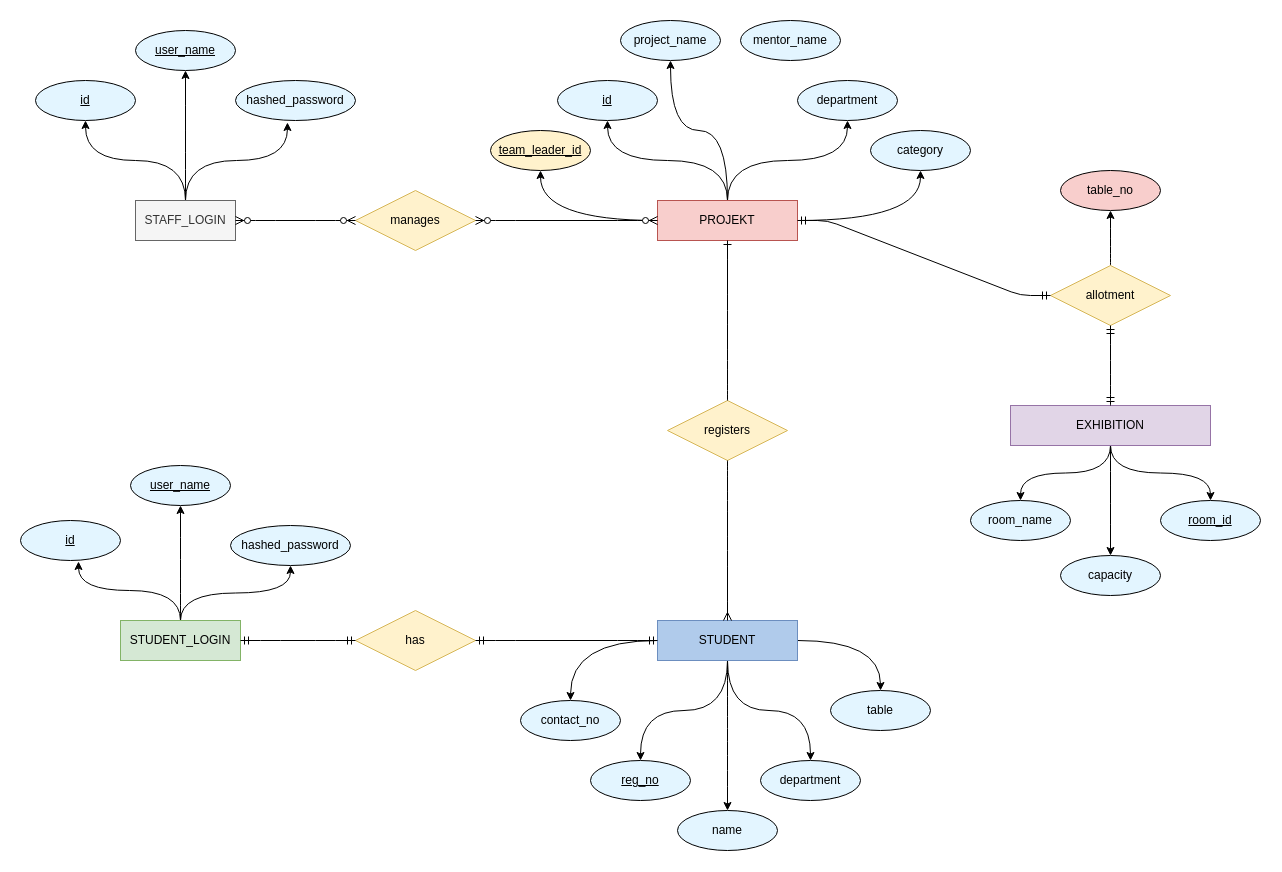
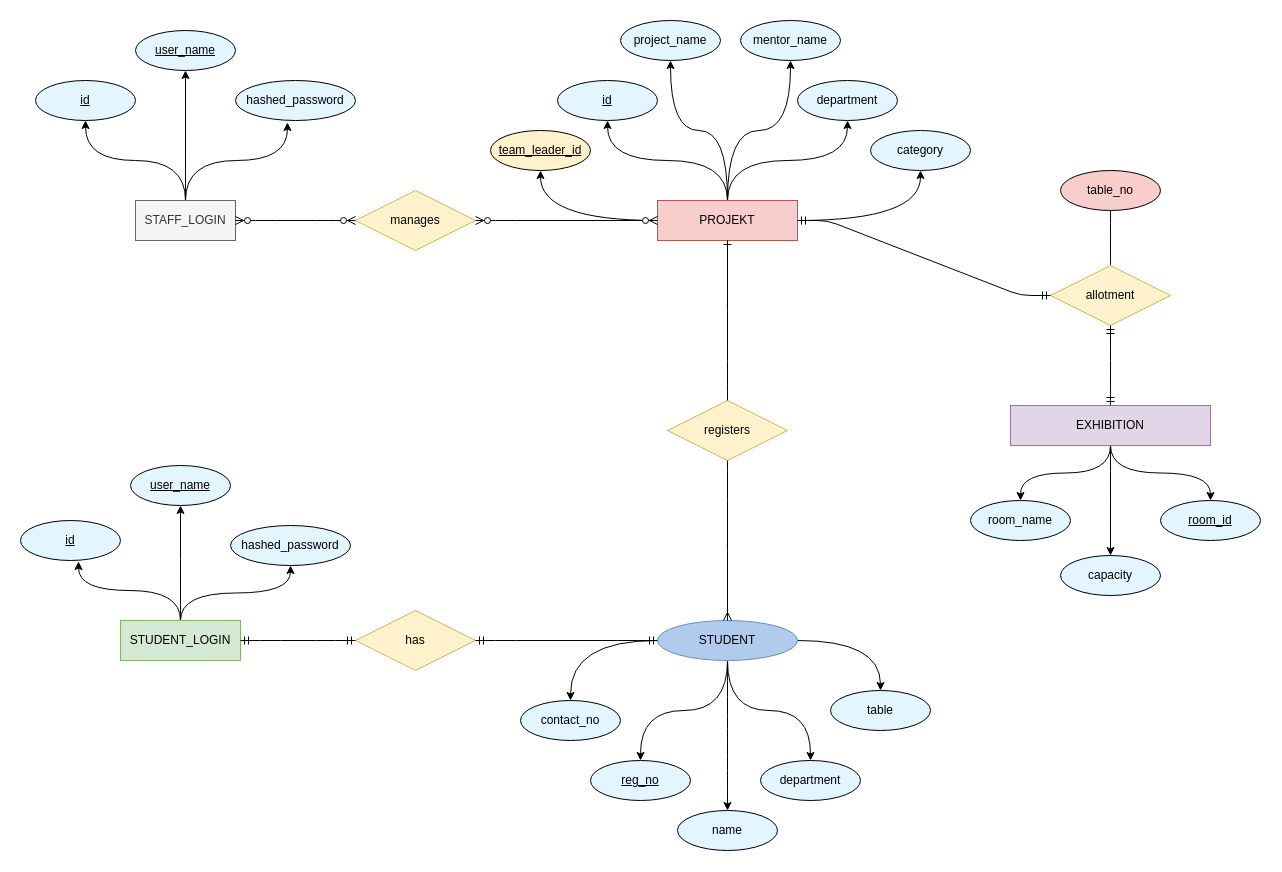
none -> (765, 130)
(1111, 218) -> (1111, 216)
(728, 641) -> (728, 641)
